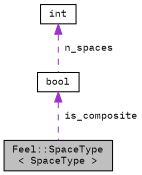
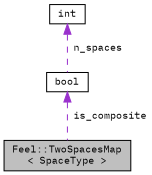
(58, 156) -> (67, 156)
